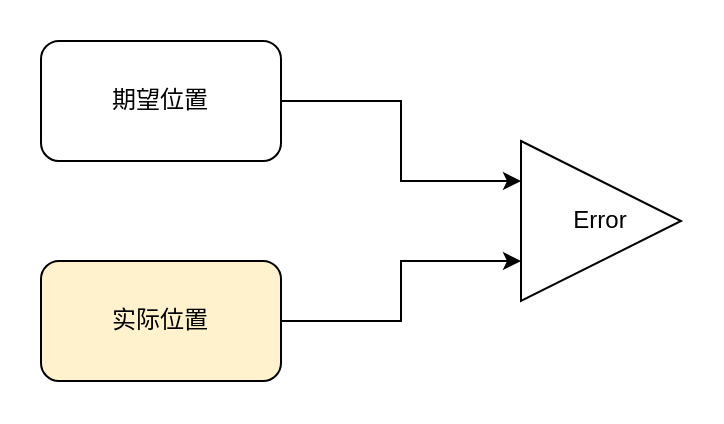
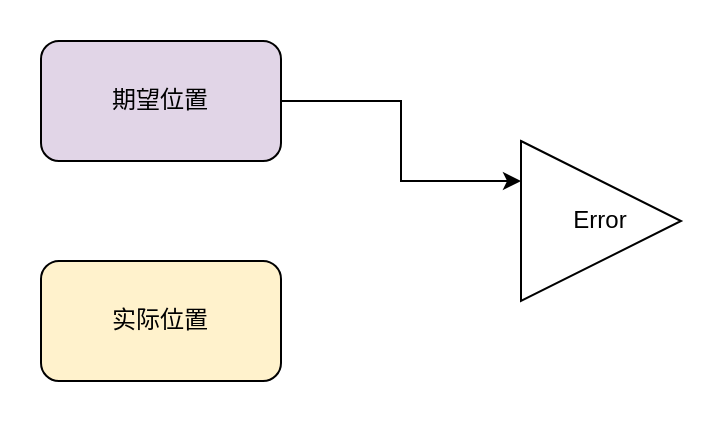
(161, 101) -> (161, 101)
(401, 298) -> none
